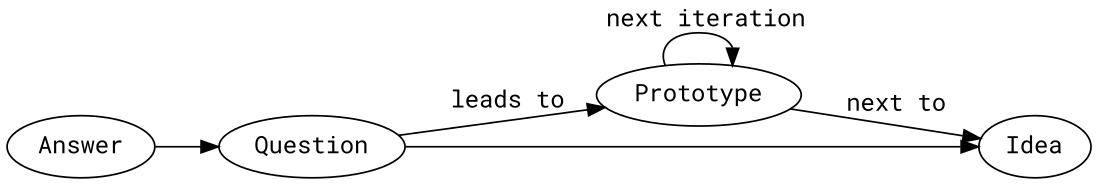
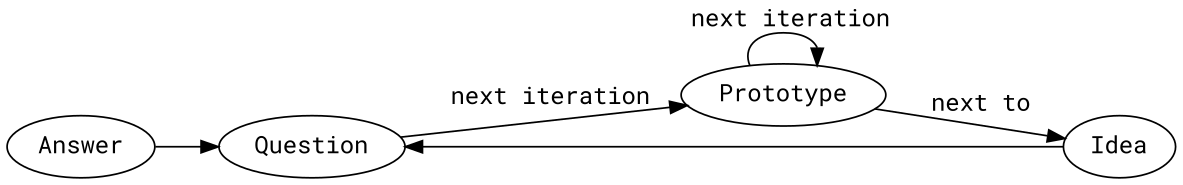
(501, 101) -> (543, 98)
(683, 147) -> (743, 147)
